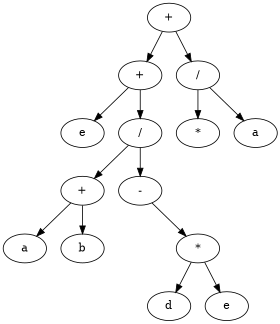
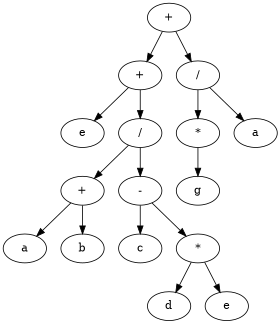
none -> (198, 191)
none -> (140, 248)
